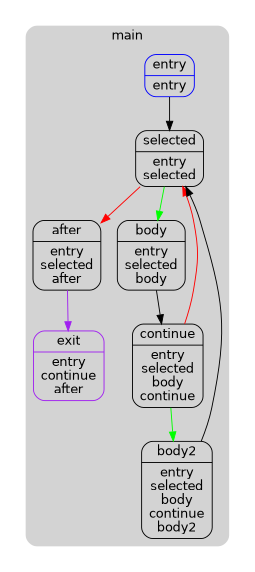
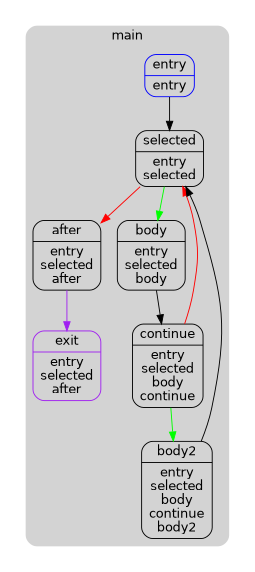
(69, 376) -> (67, 376)
